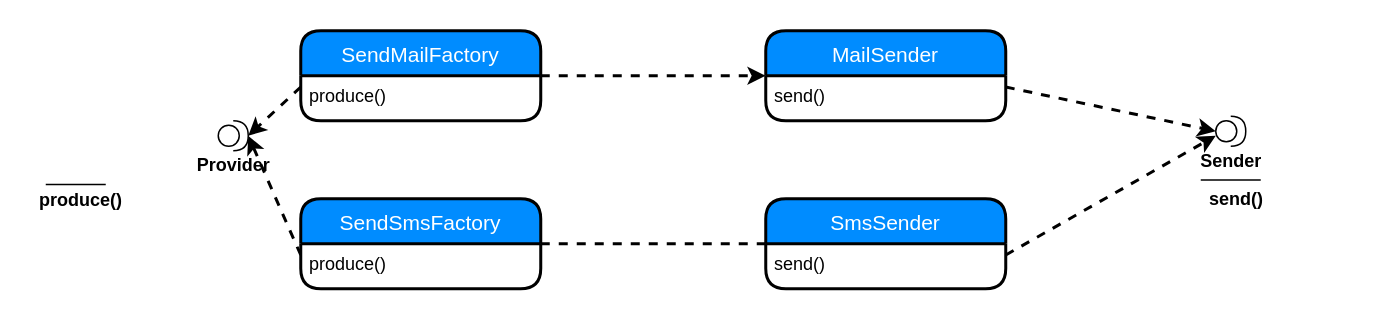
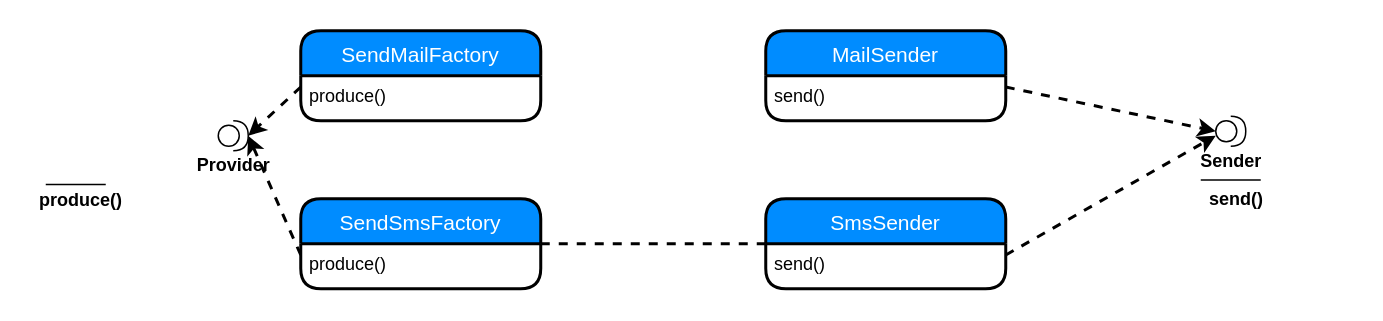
(647, 76) -> none
